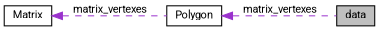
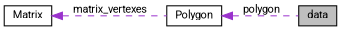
(279, 10) -> (260, 10)
